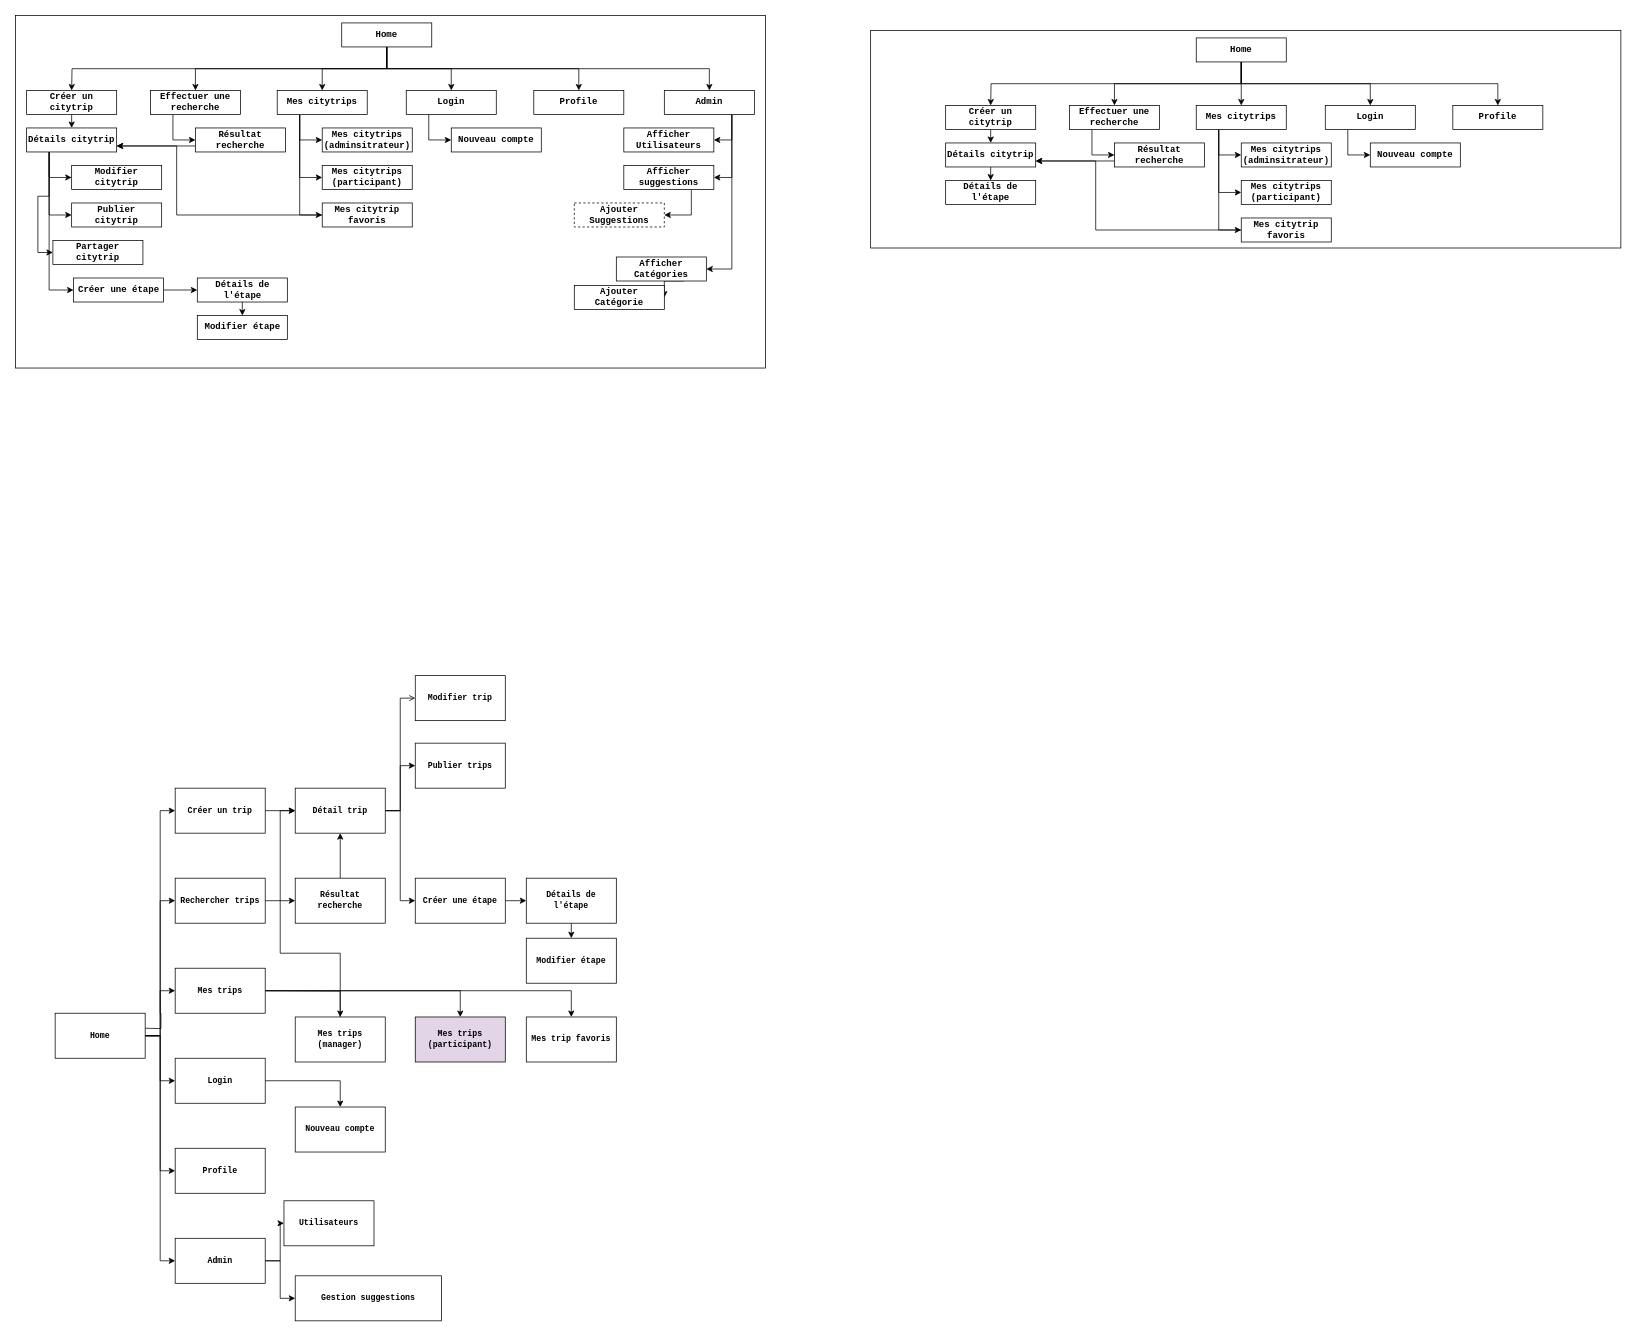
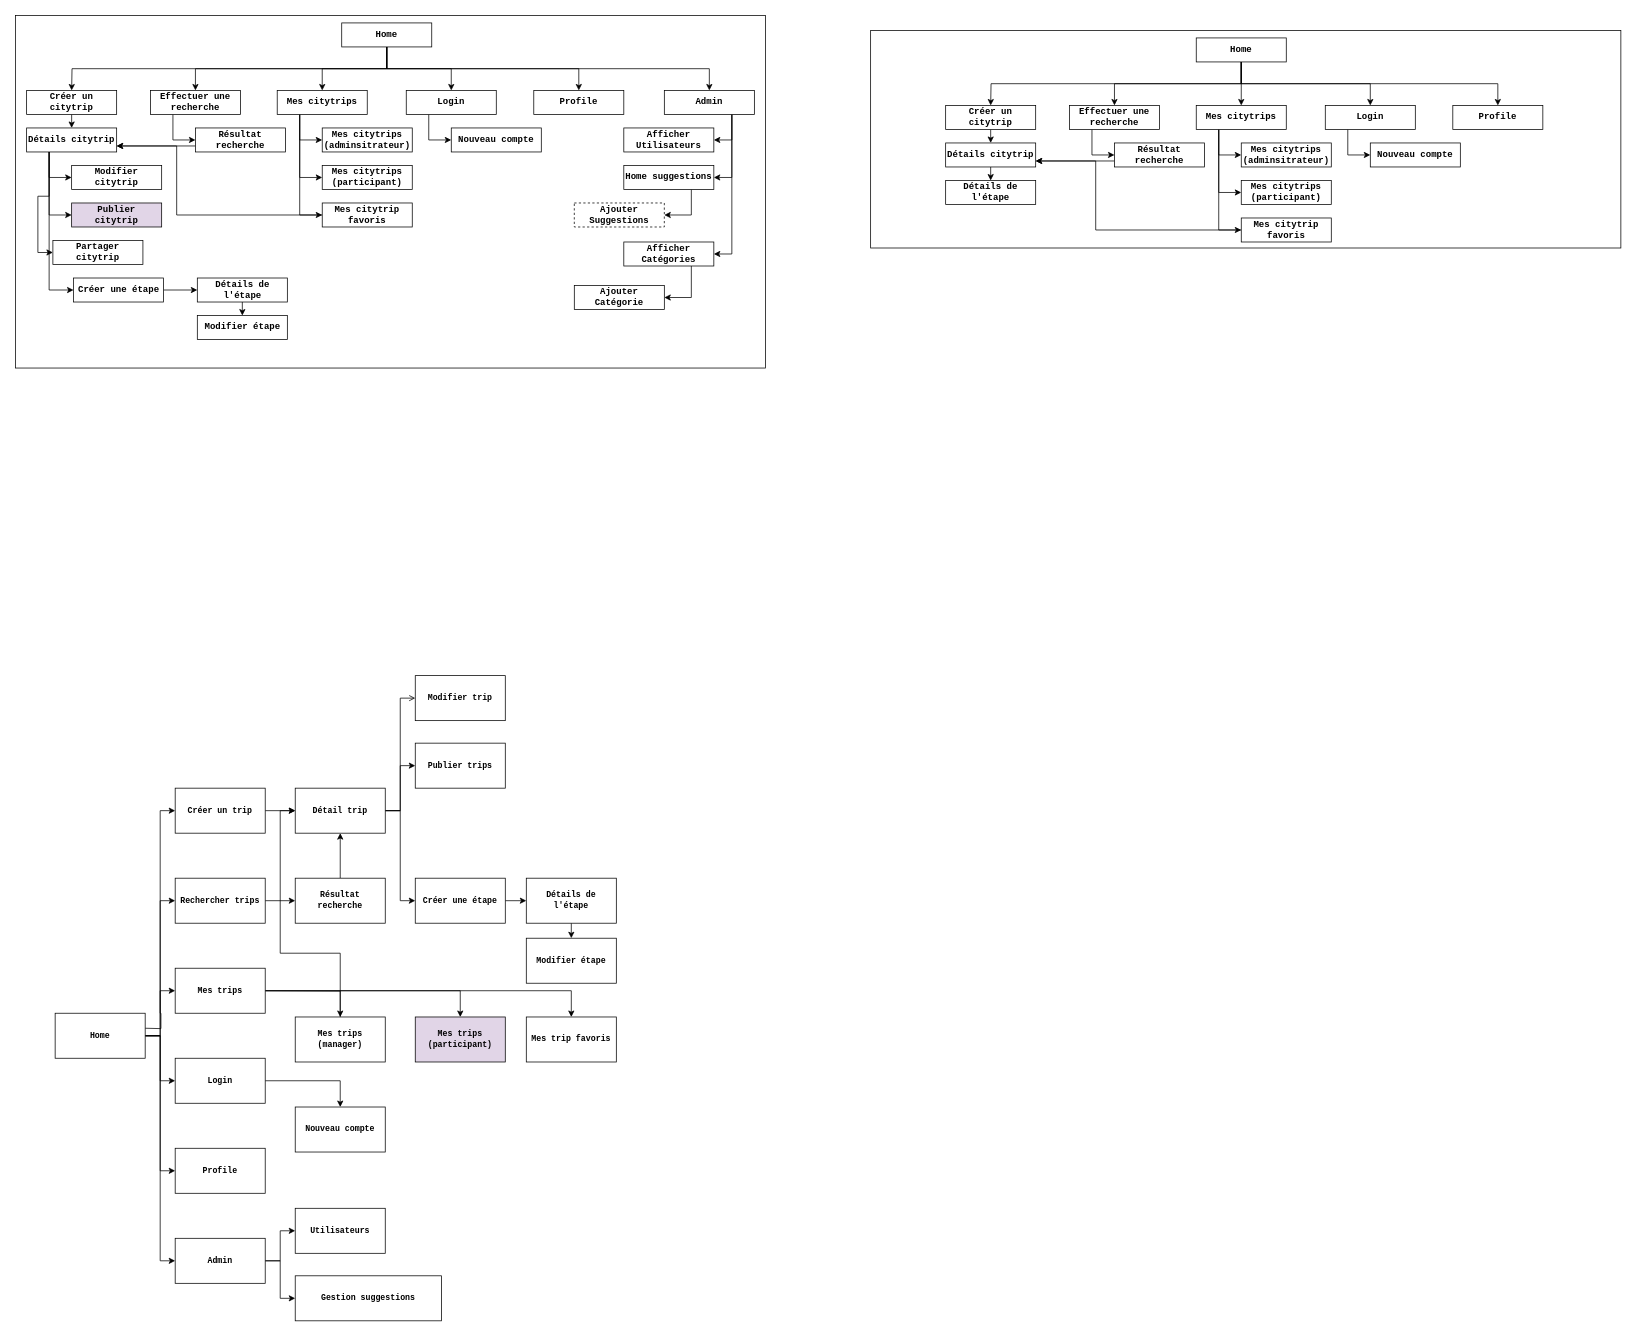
(669, 177) -> (669, 177)
(117, 215) -> (117, 215)
(661, 269) -> (669, 254)
(329, 1223) -> (340, 1230)
